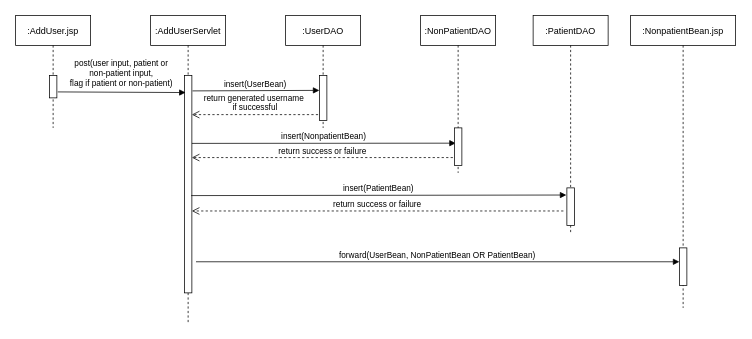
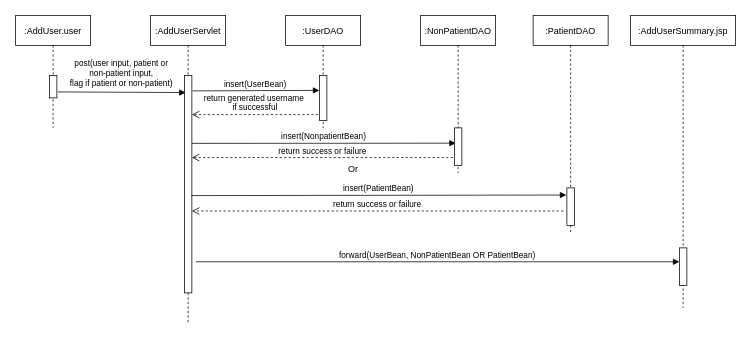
(53, 31) -> (53, 31)
(683, 31) -> (683, 31)
none -> (353, 169)
